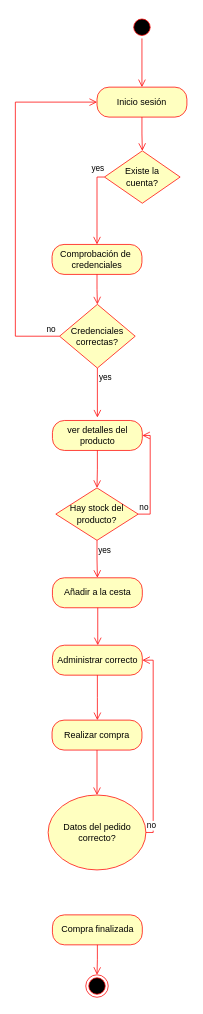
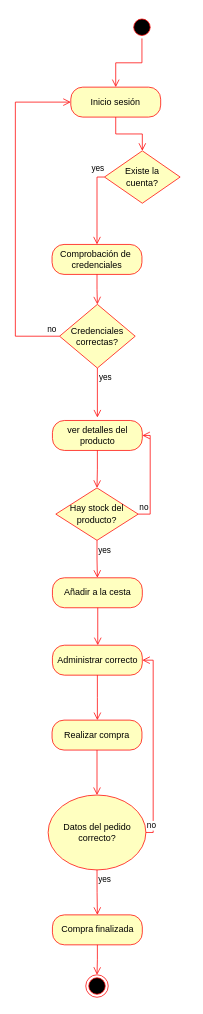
(142, 102) -> (116, 102)
none -> (97, 894)
